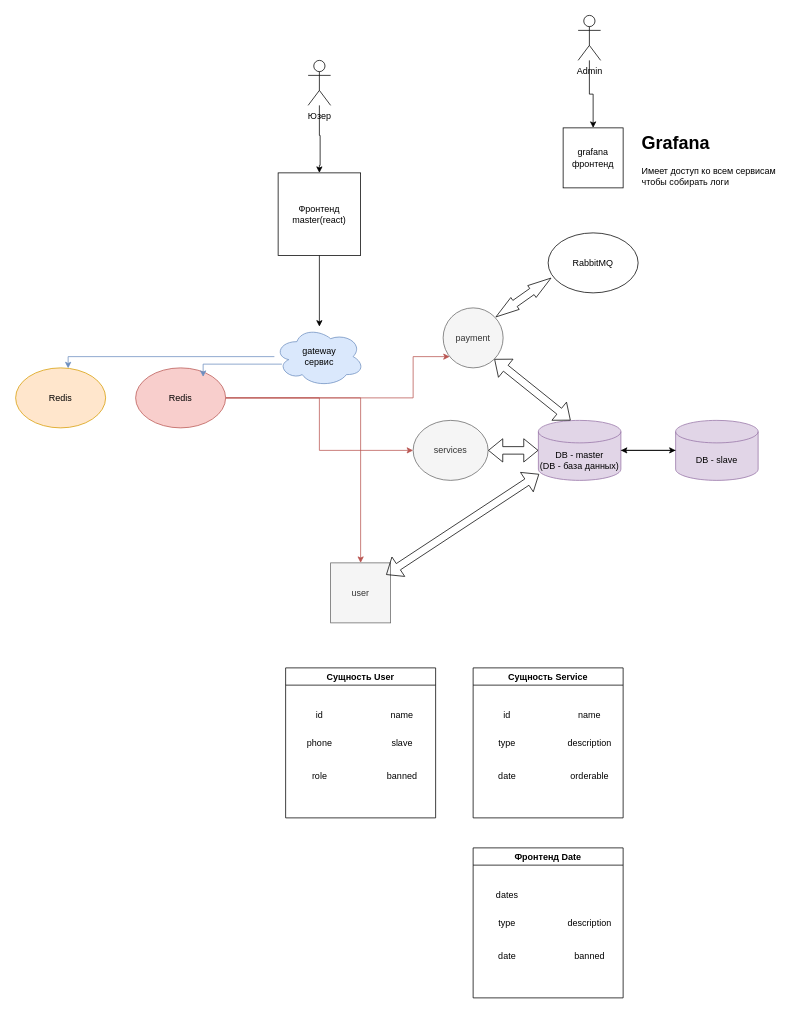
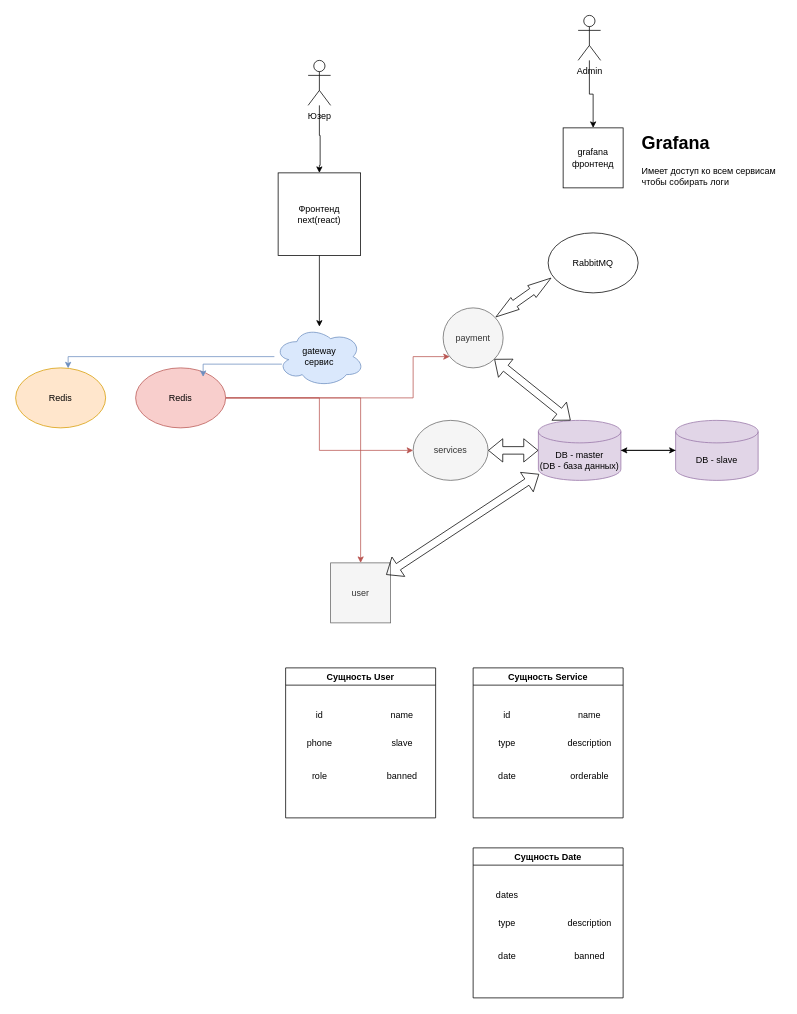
(319, 214) -> (319, 214)
(548, 857) -> (548, 857)
